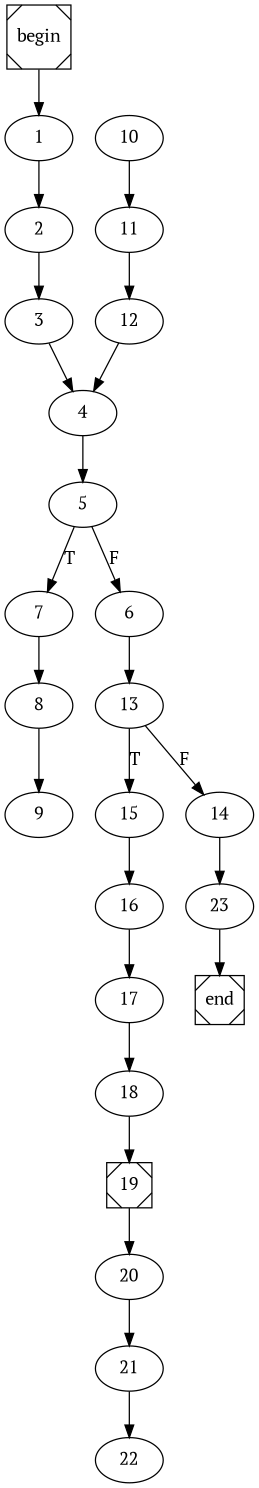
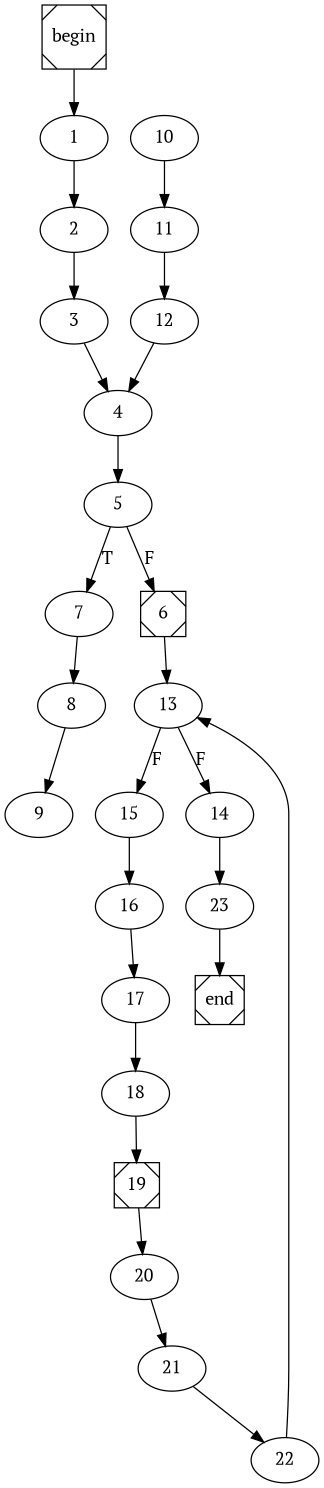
(129, 614) -> (163, 614)
(136, 760) -> (157, 760)
none -> (289, 1062)
